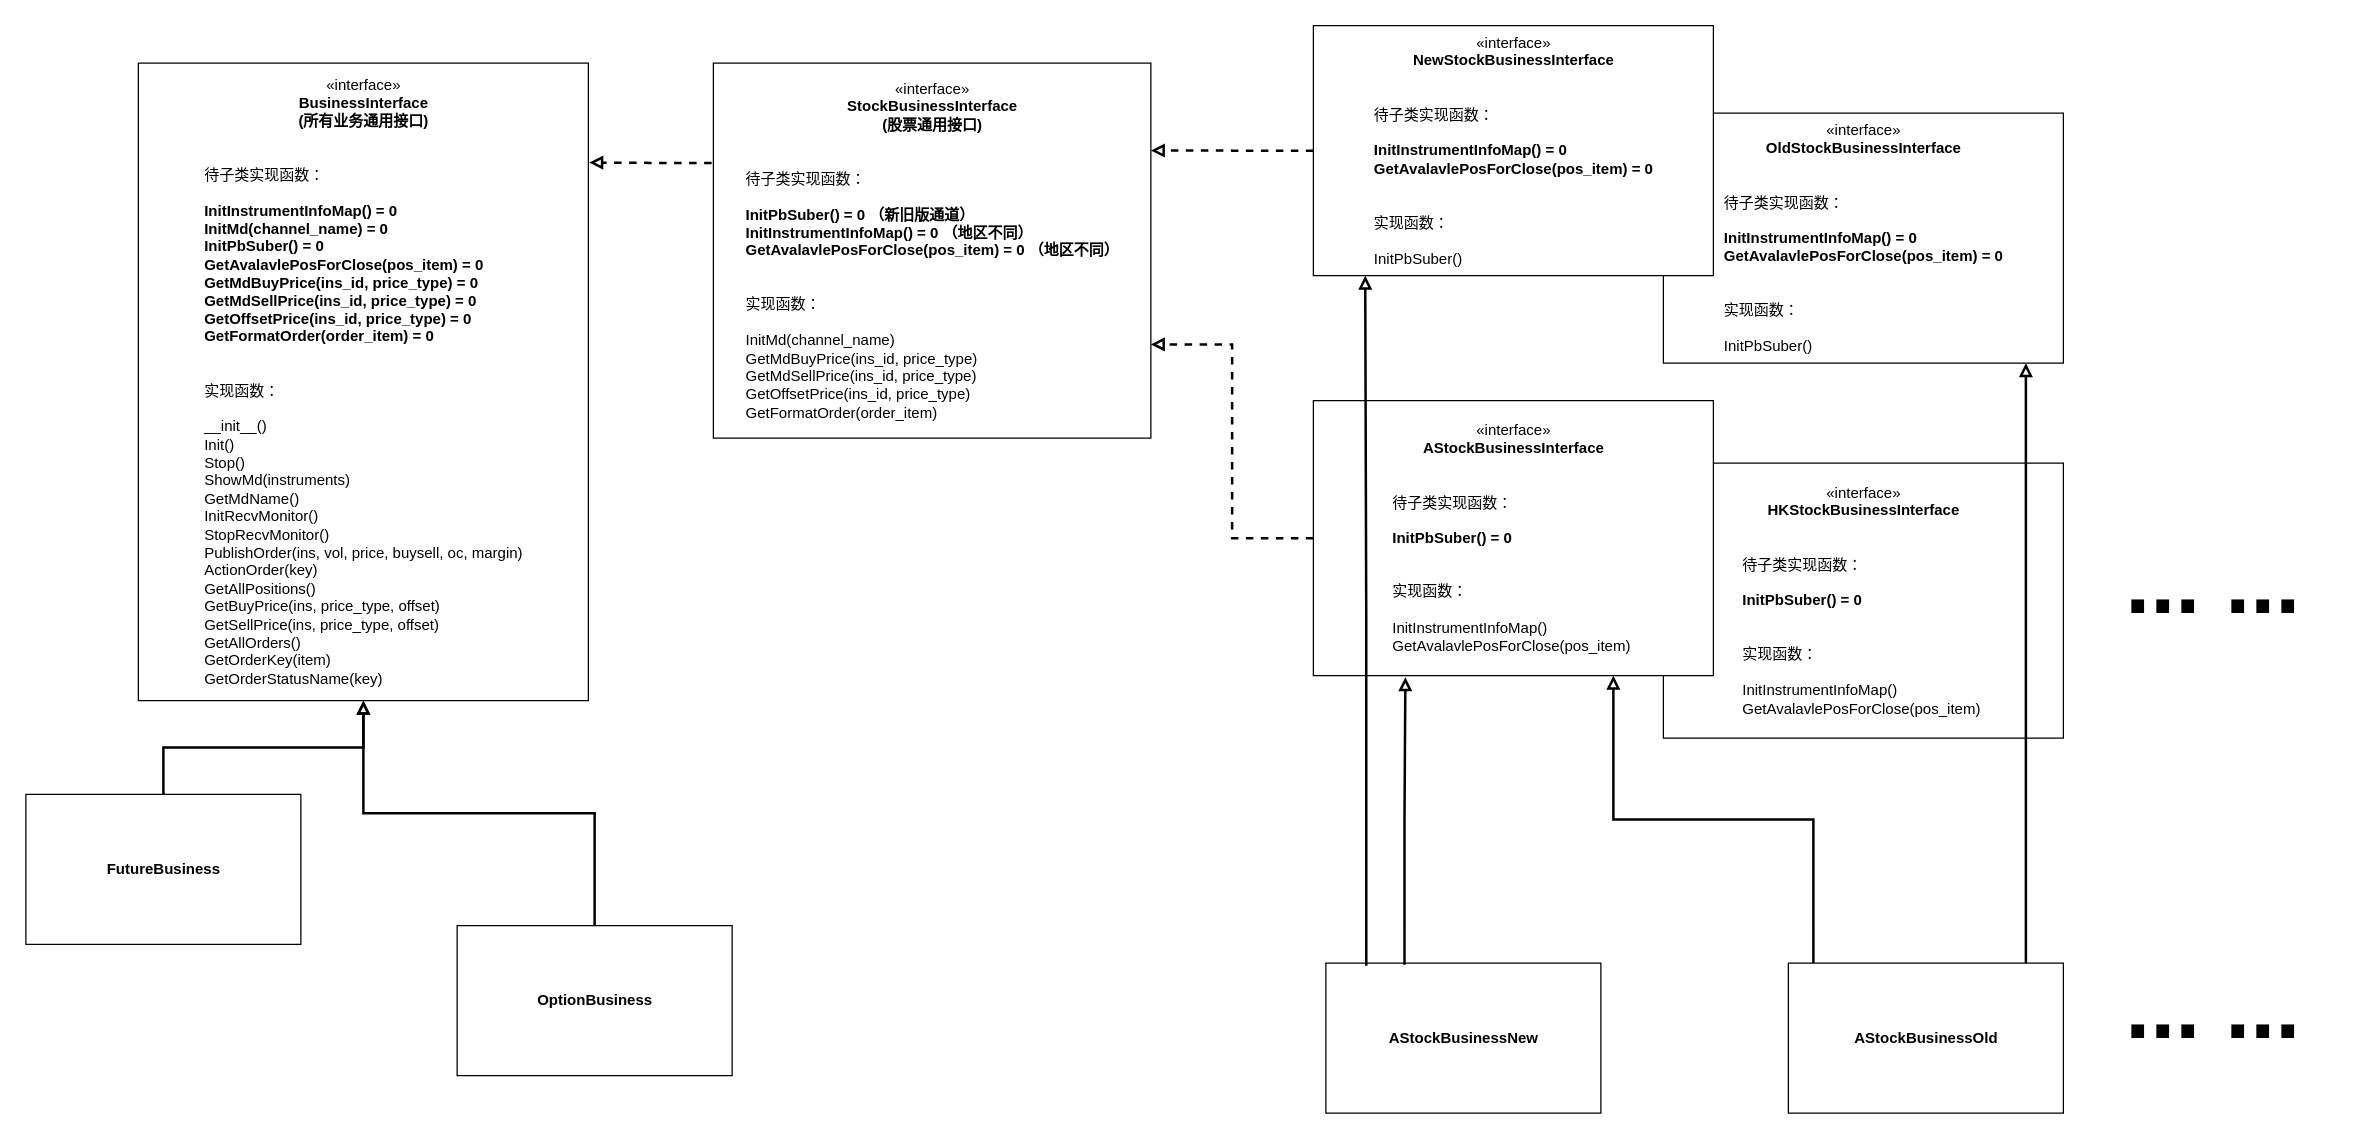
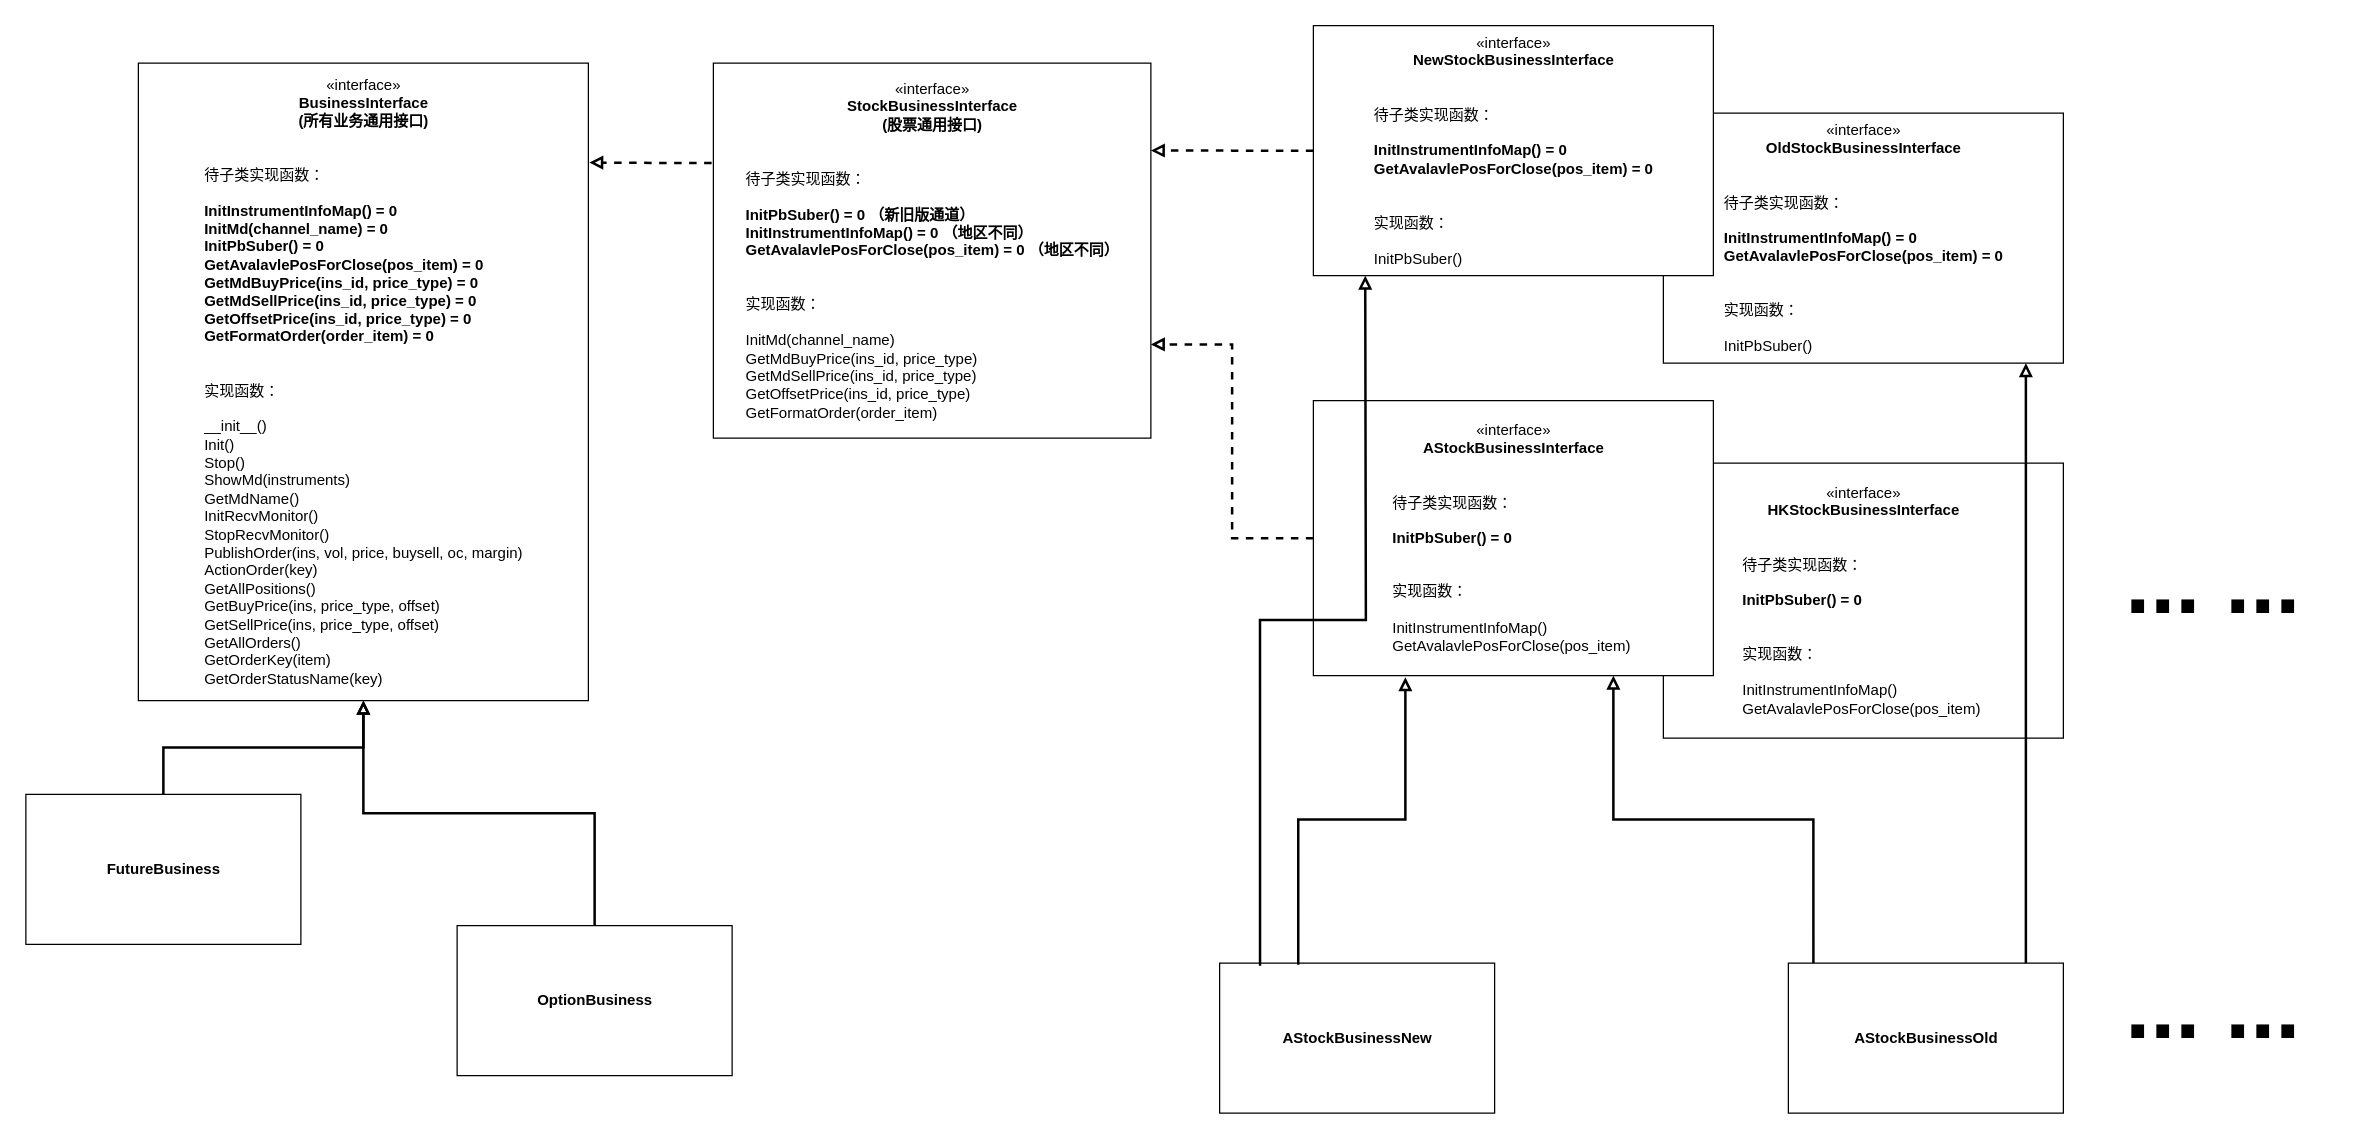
(1463, 1038) -> (1357, 1038)
